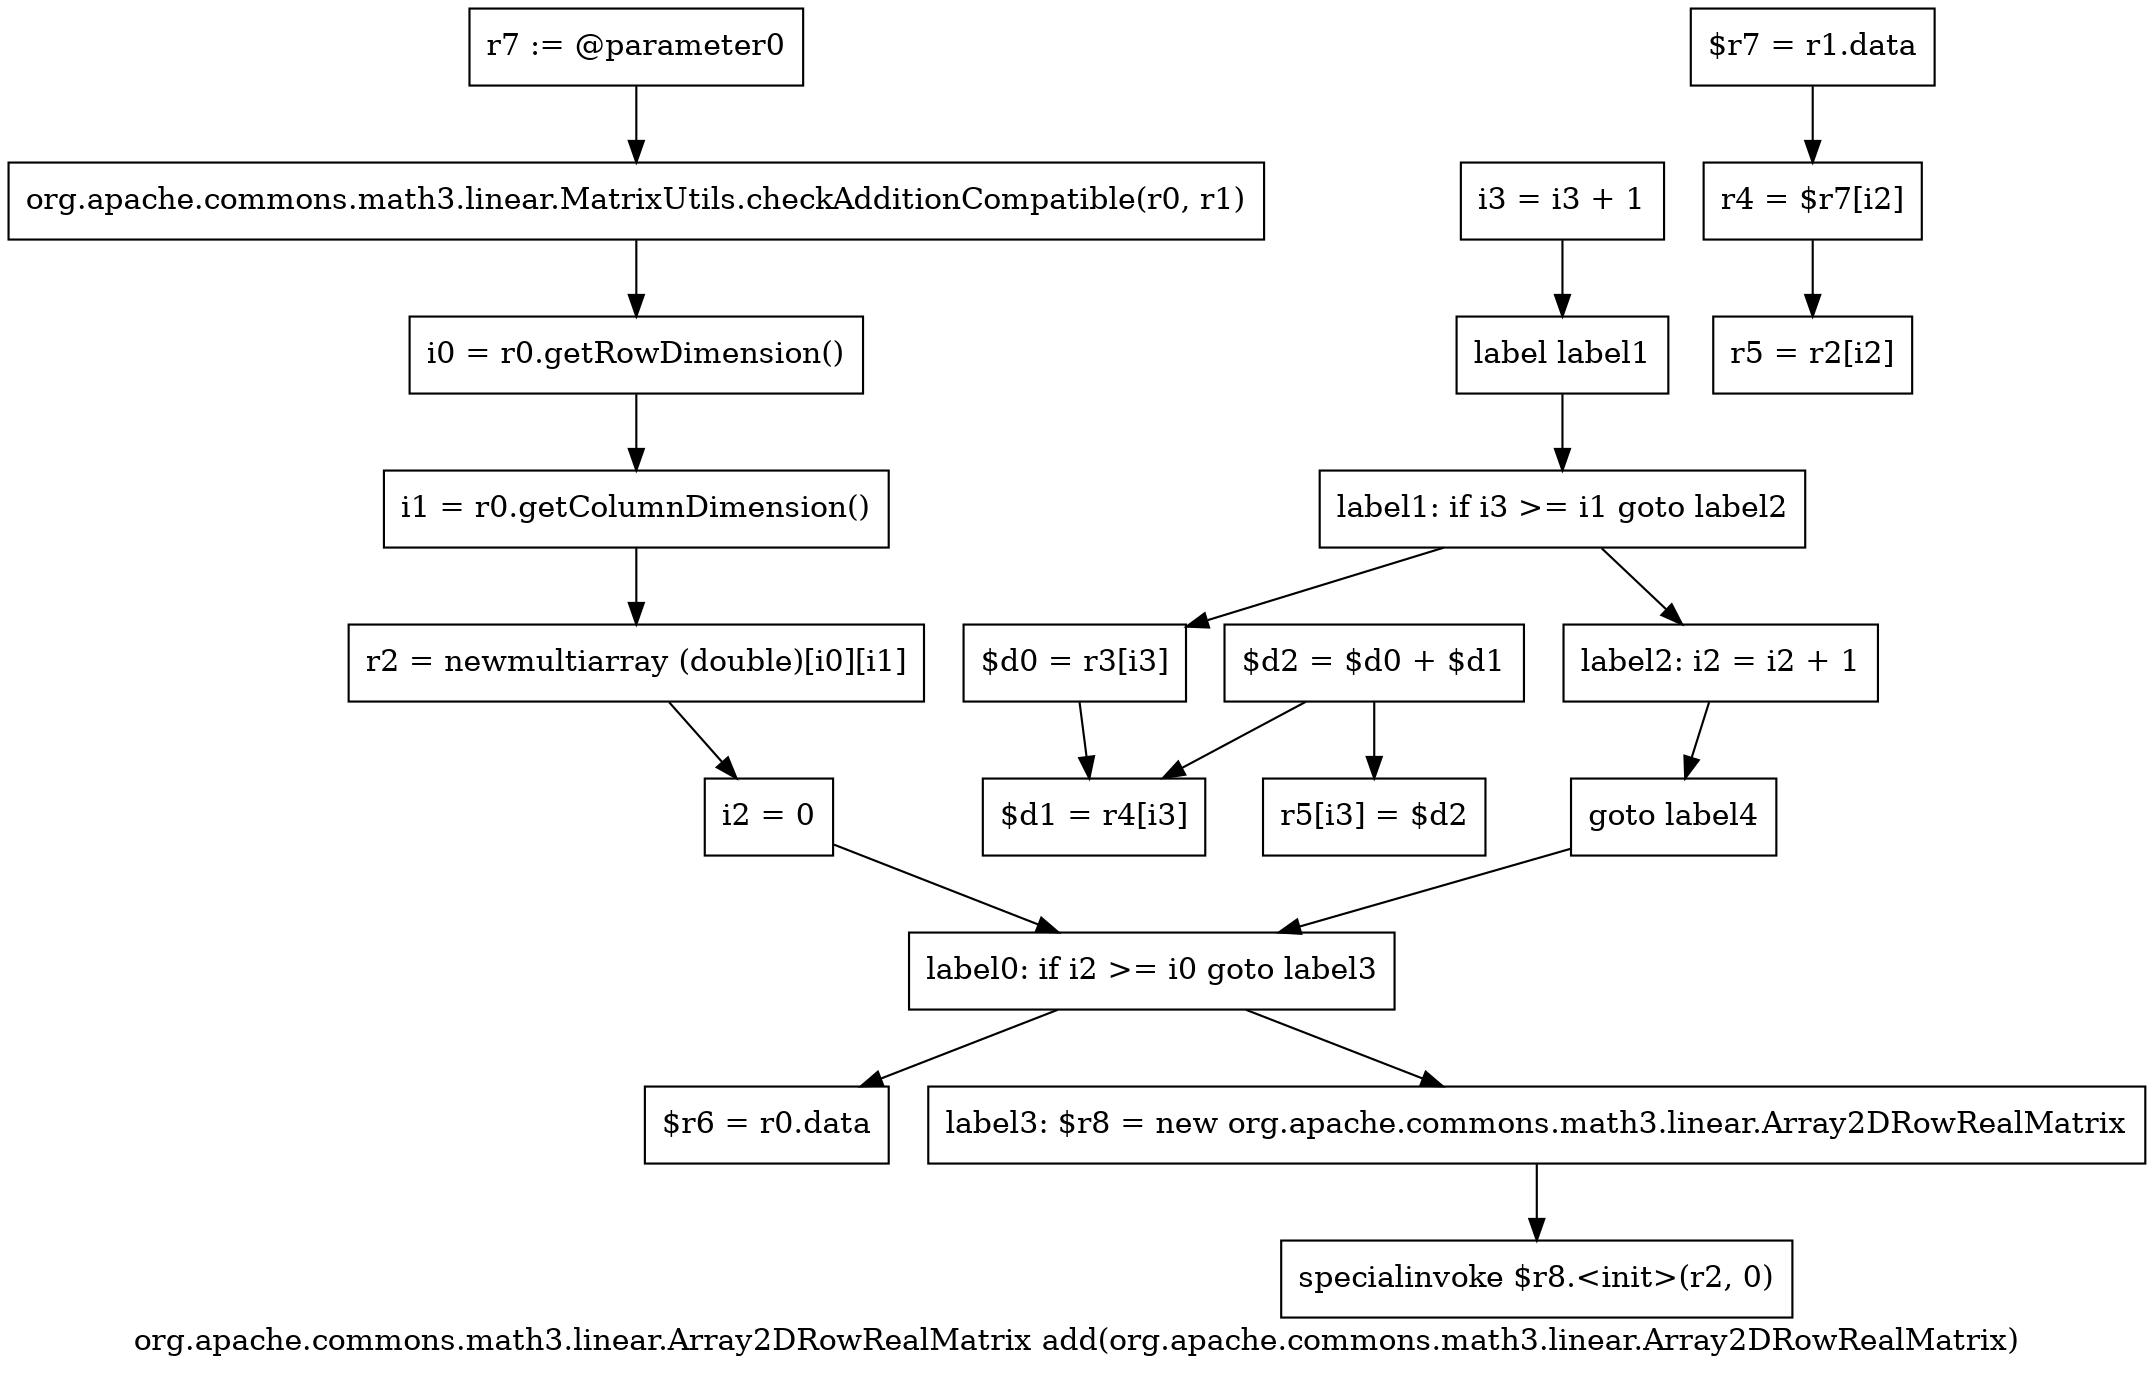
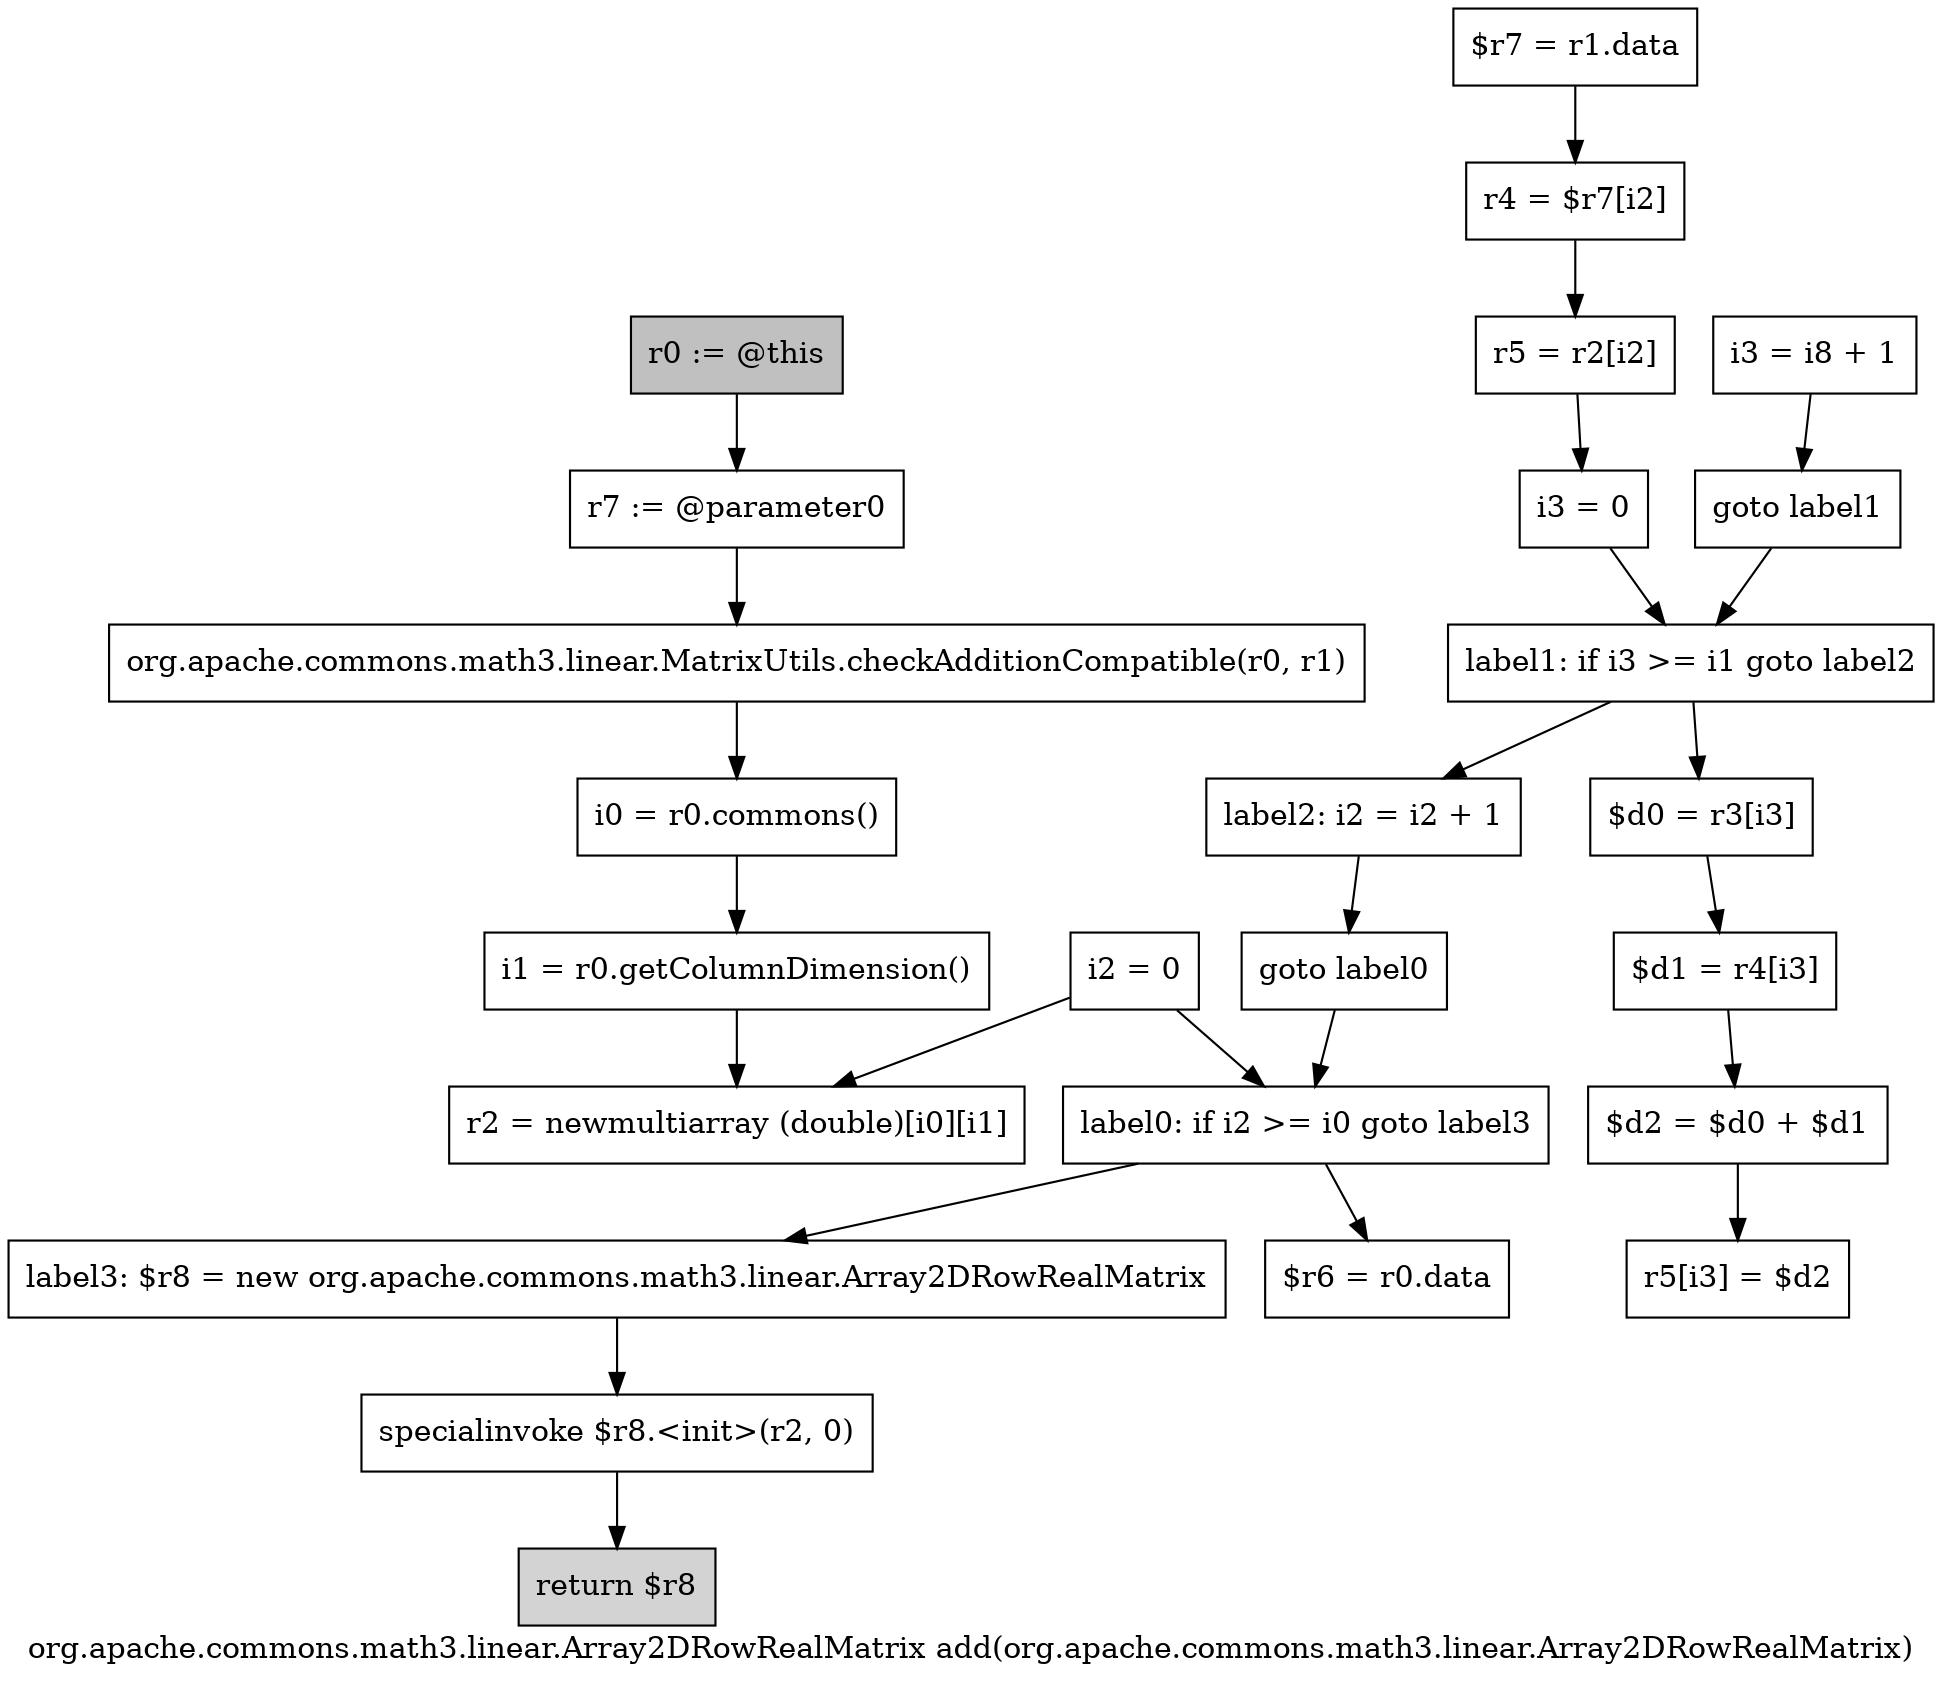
(1562, 201) -> (1815, 355)
(636, 355) -> (737, 817)
none -> (737, 355)
(1562, 355) -> (1798, 509)
none -> (1584, 509)
(695, 732) -> (962, 1038)
(1244, 735) -> (1731, 1038)
(1674, 817) -> (1344, 971)
none -> (617, 1587)
